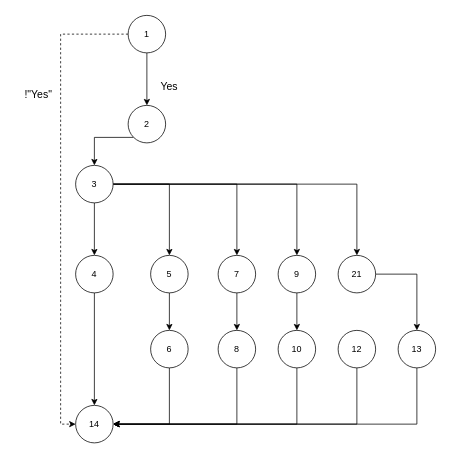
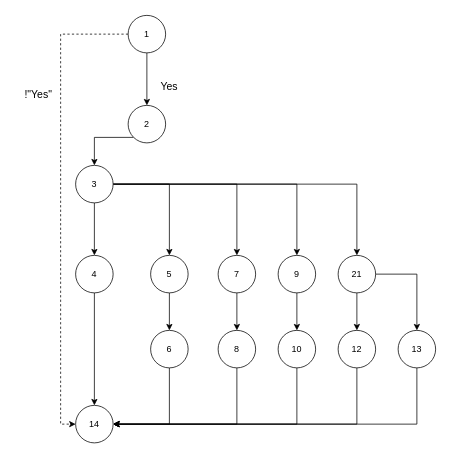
none -> (357, 324)
